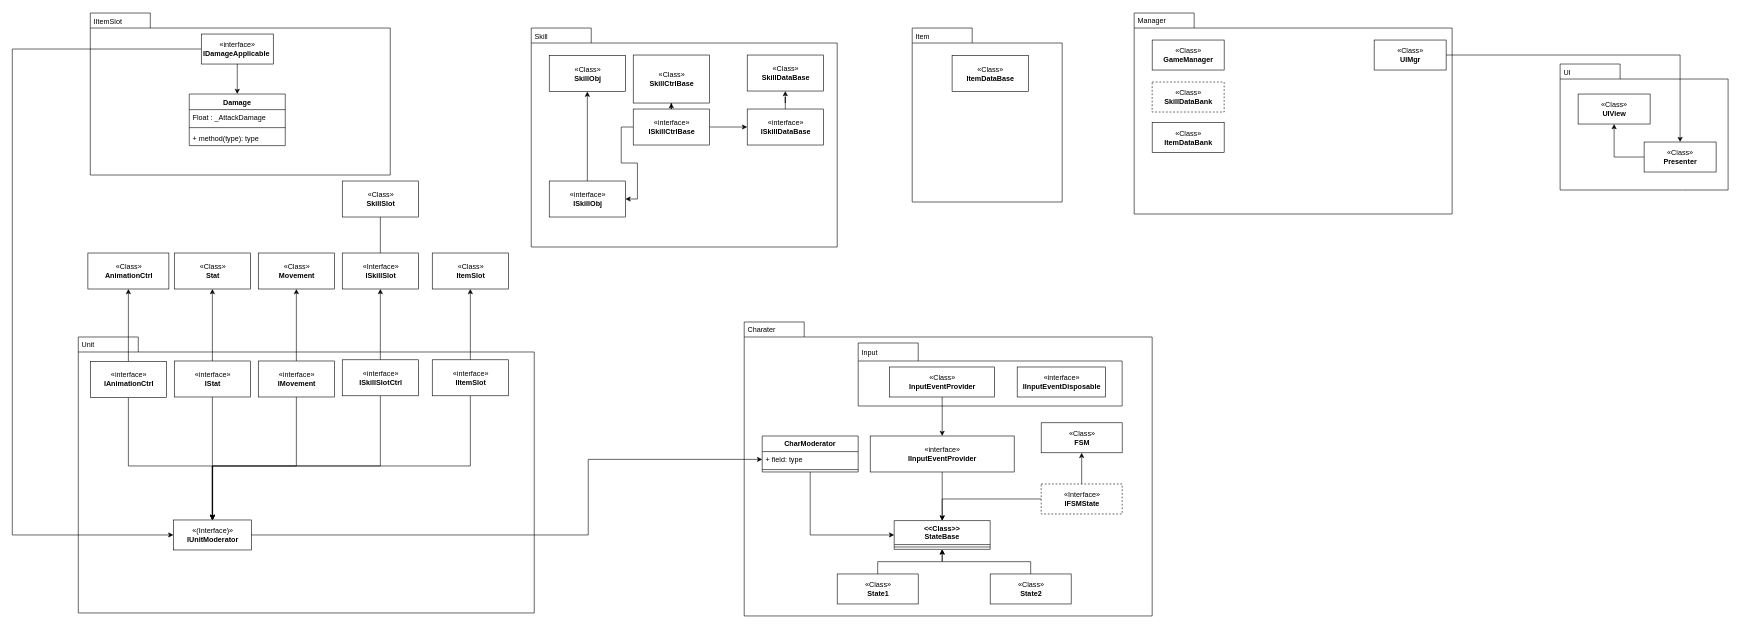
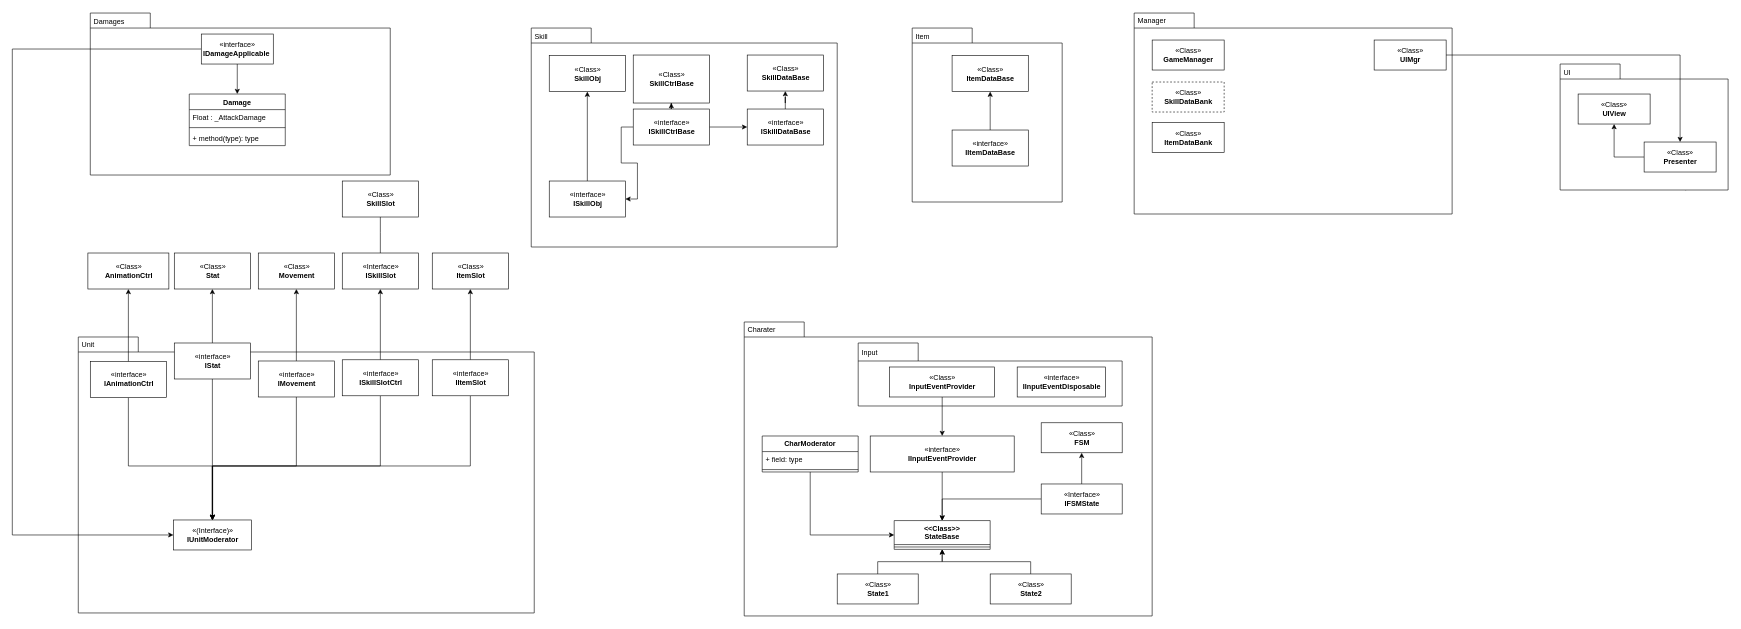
(111, 21) -> (108, 21)
none -> (990, 129)
none -> (990, 148)
(212, 379) -> (212, 361)
(672, 459) -> none
(1082, 499) -> (1082, 499)
